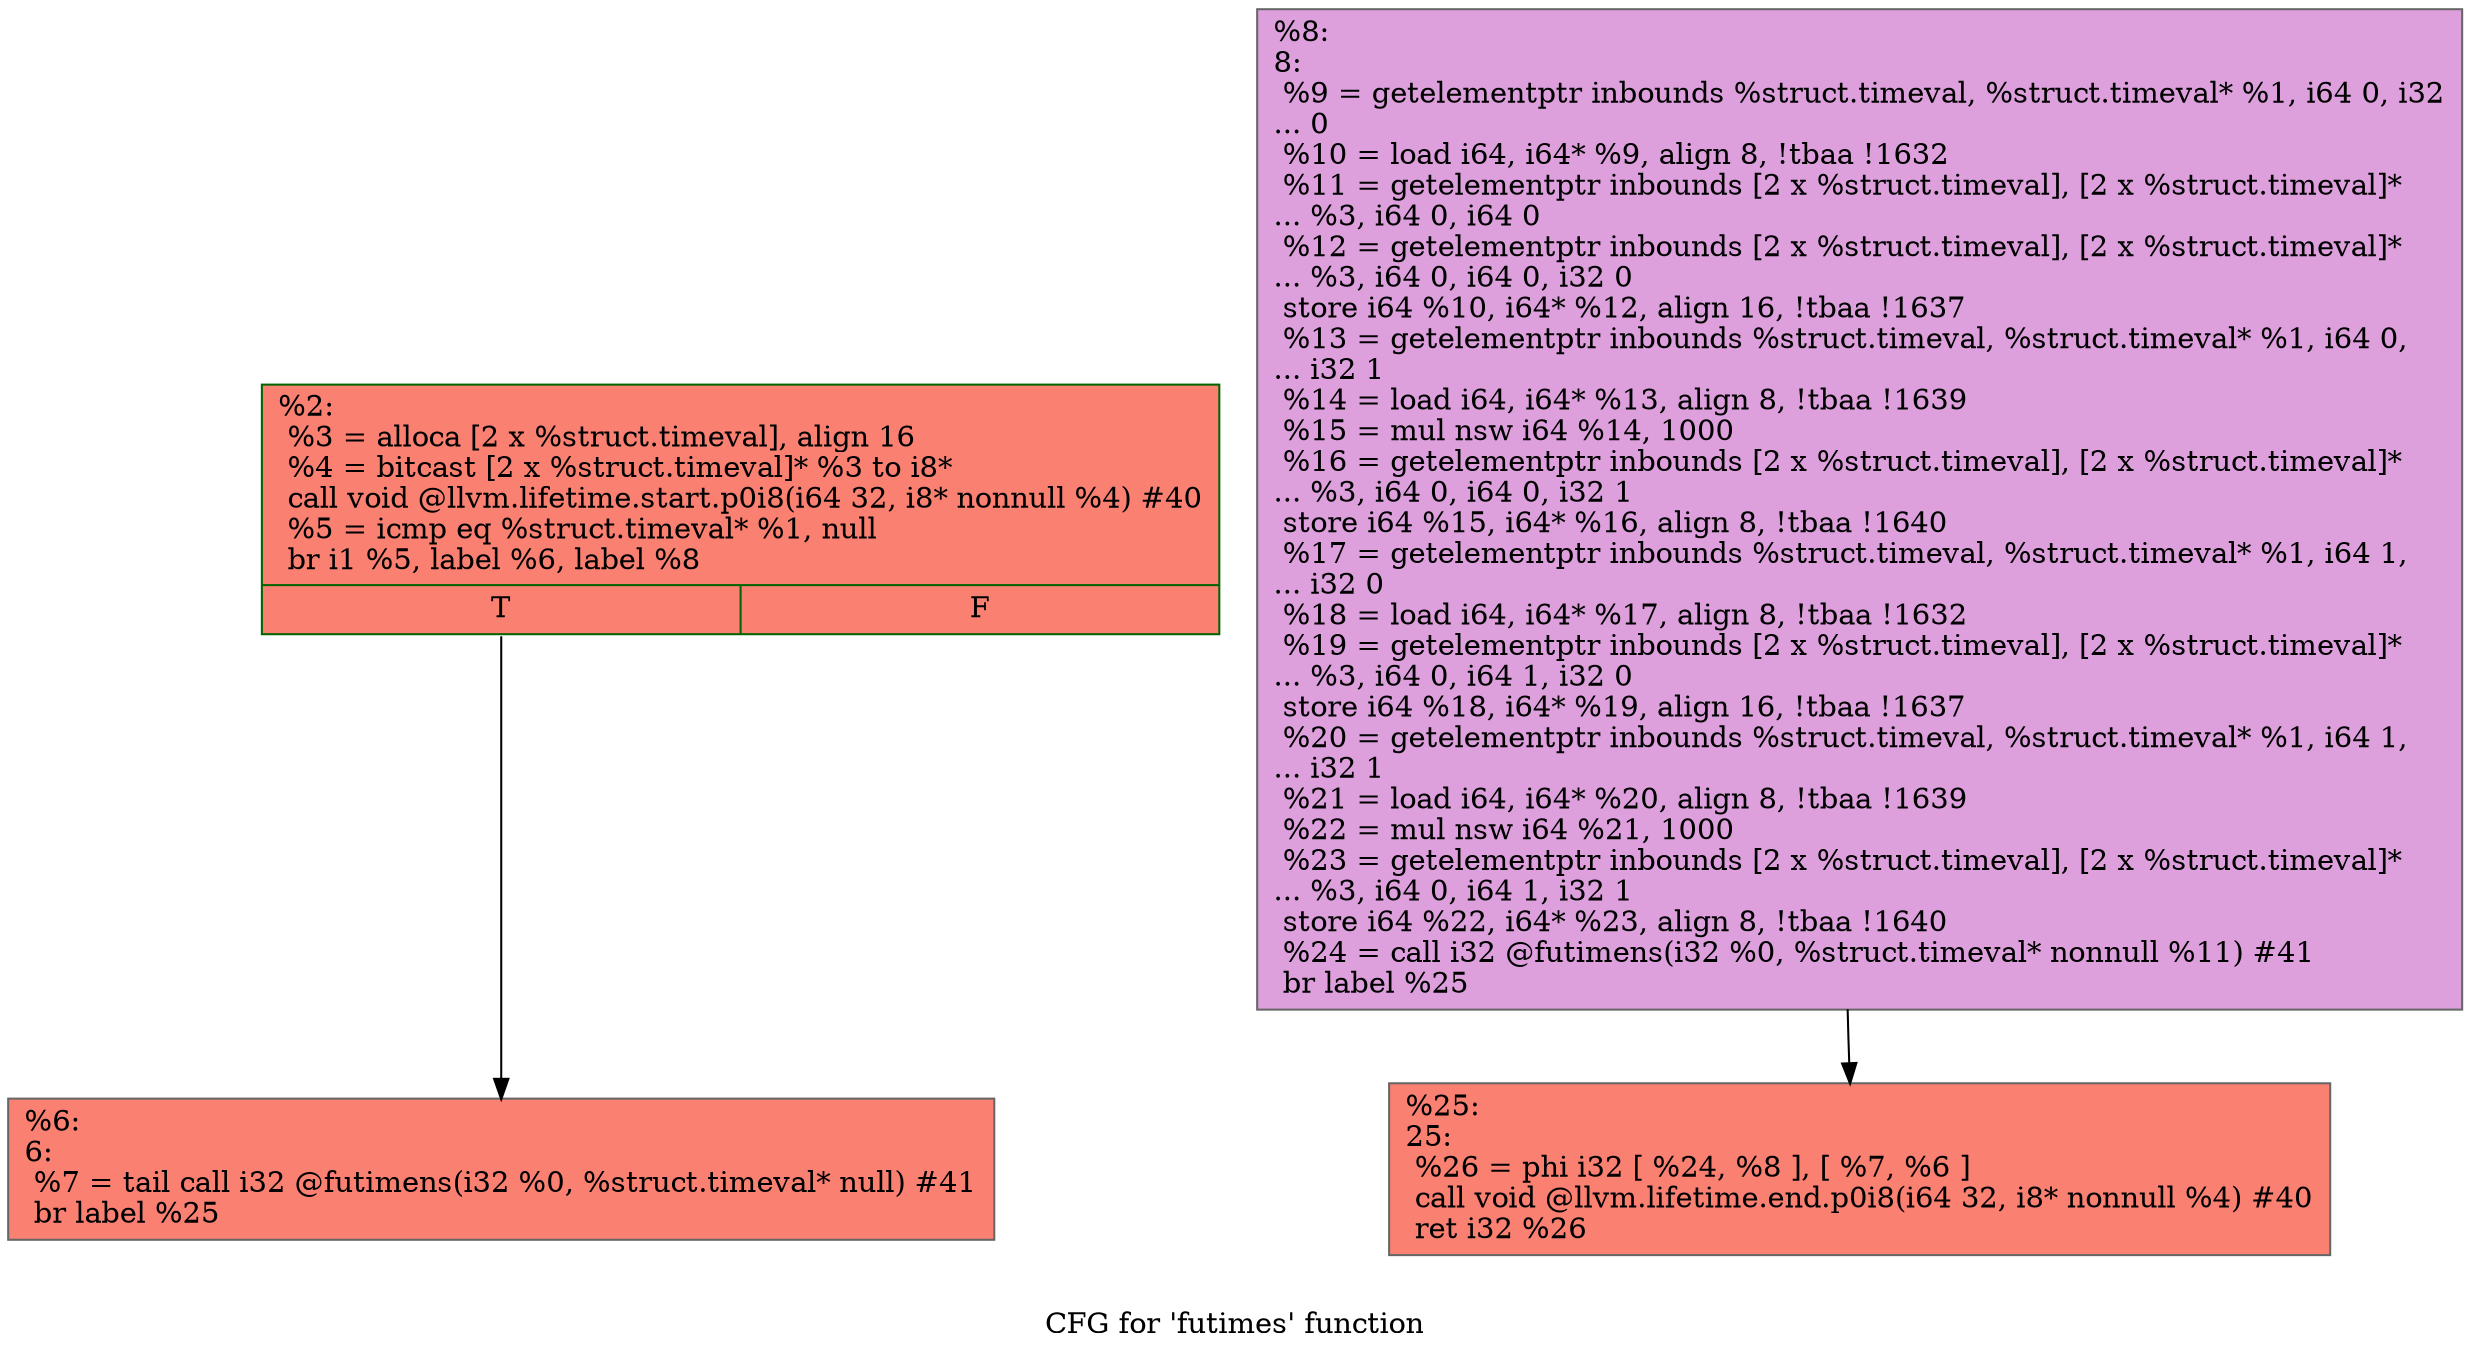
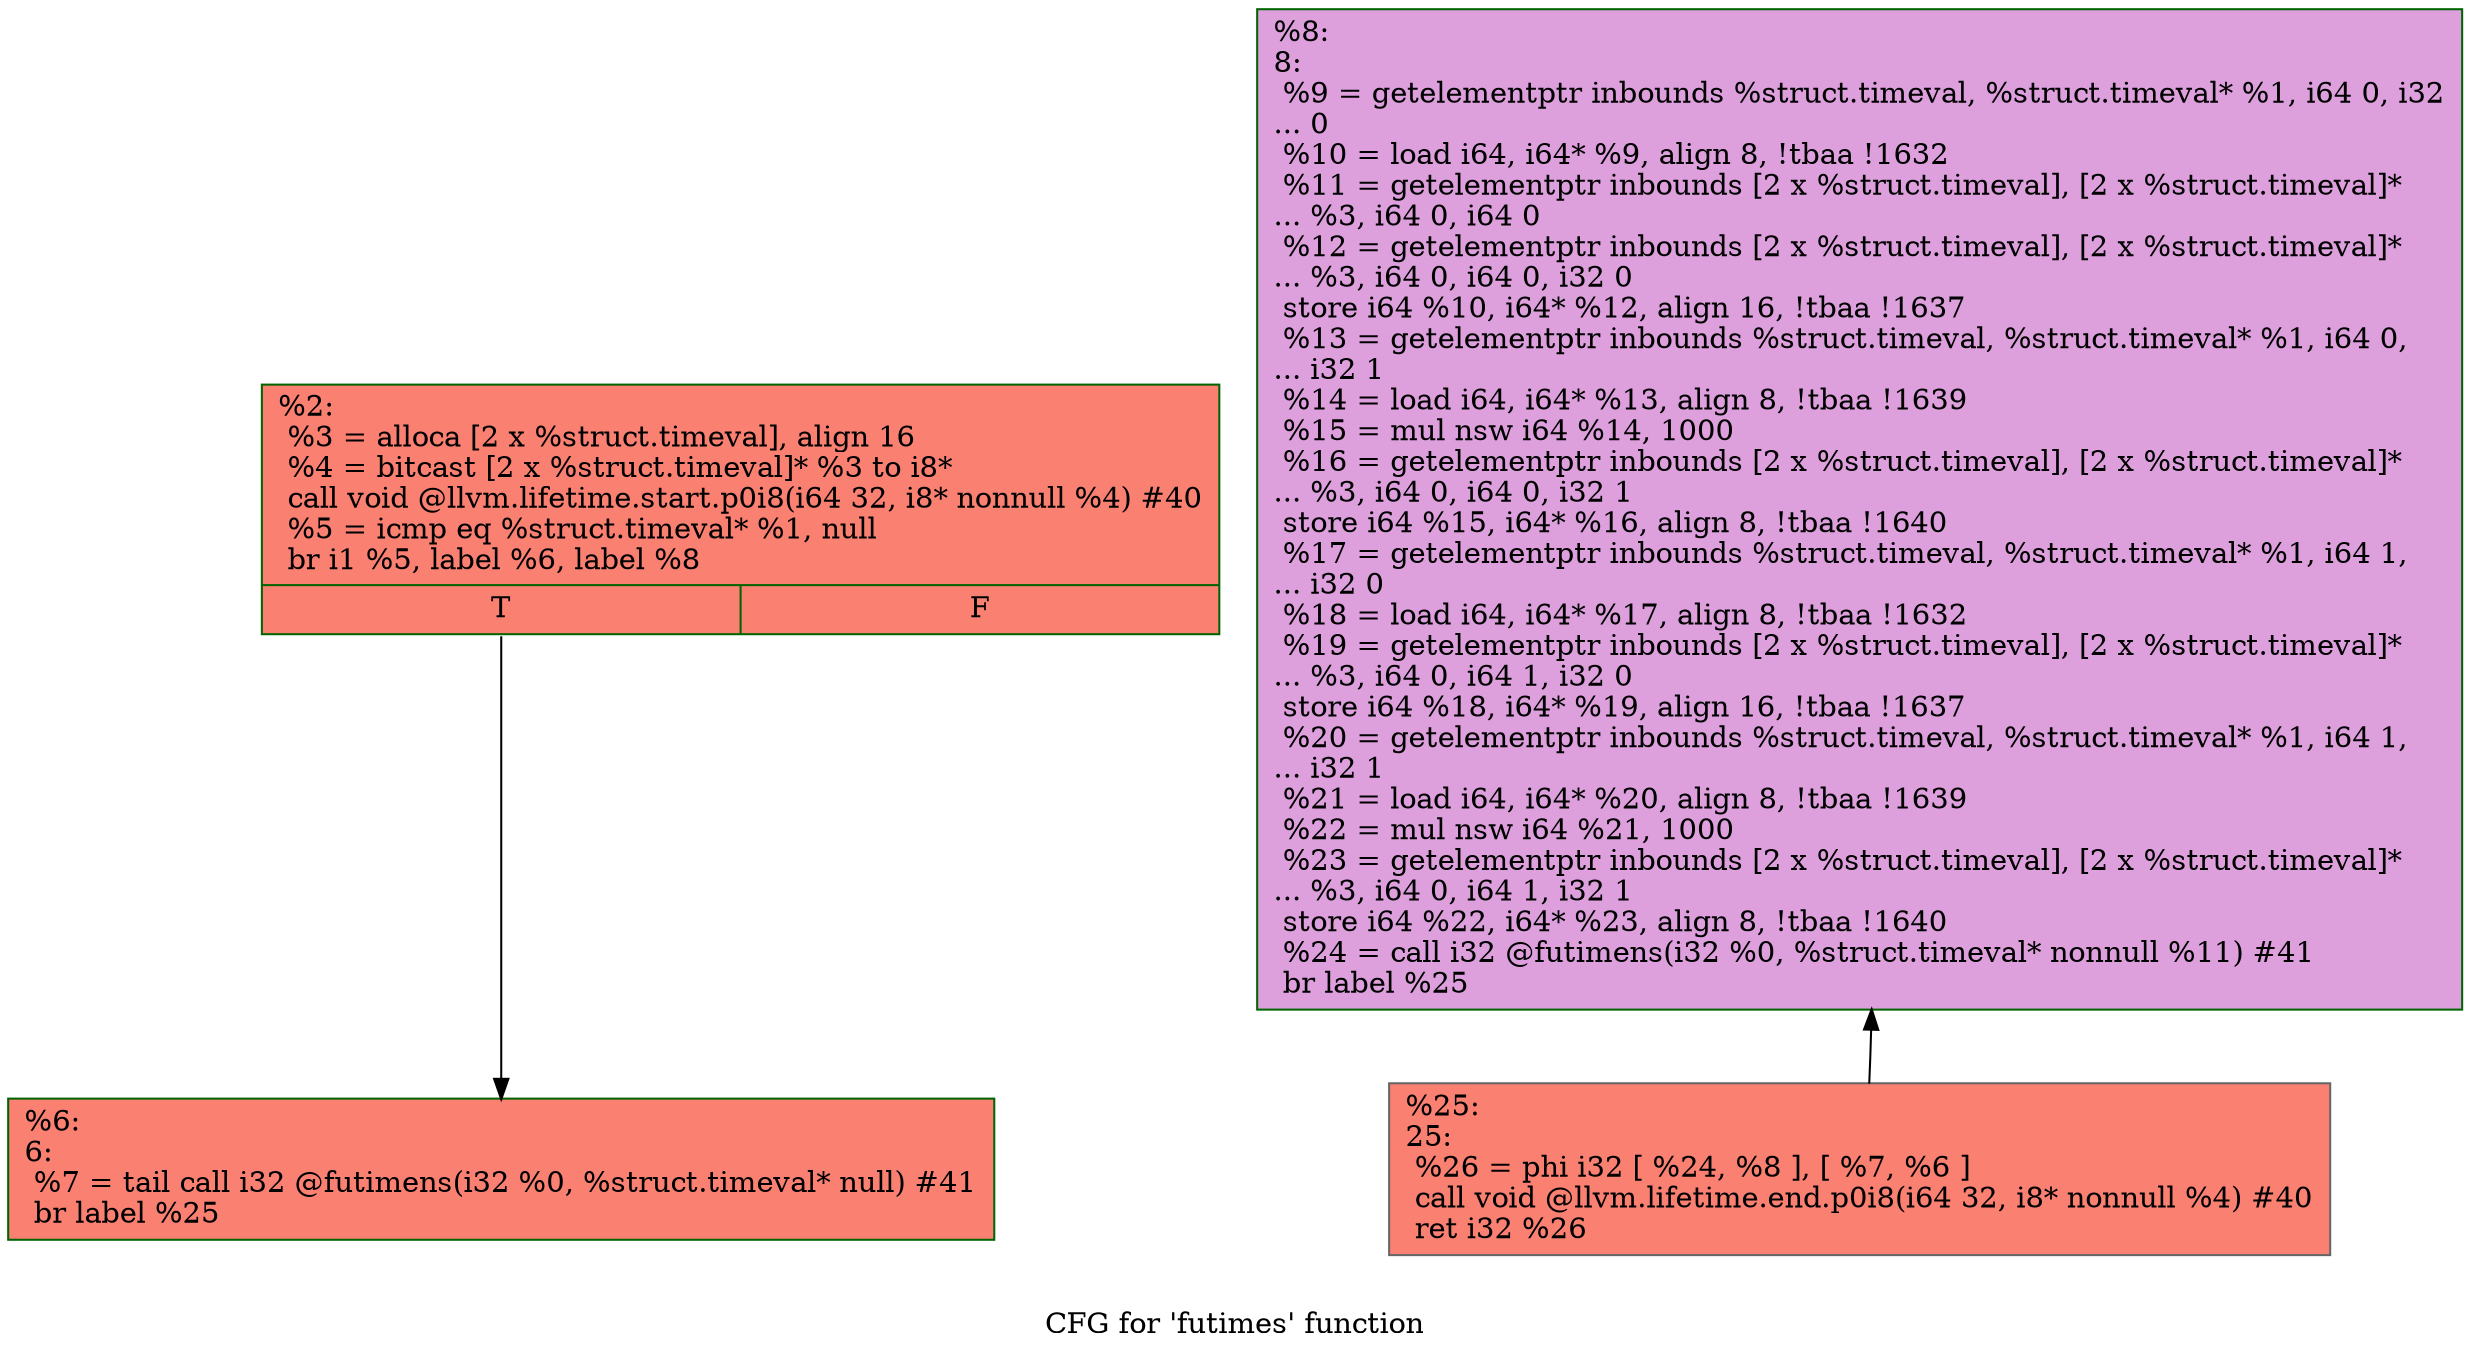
(1860, 509) -> (1860, 509)
(1848, 1036) -> (1870, 1057)
(501, 1169) -> (501, 1169)
